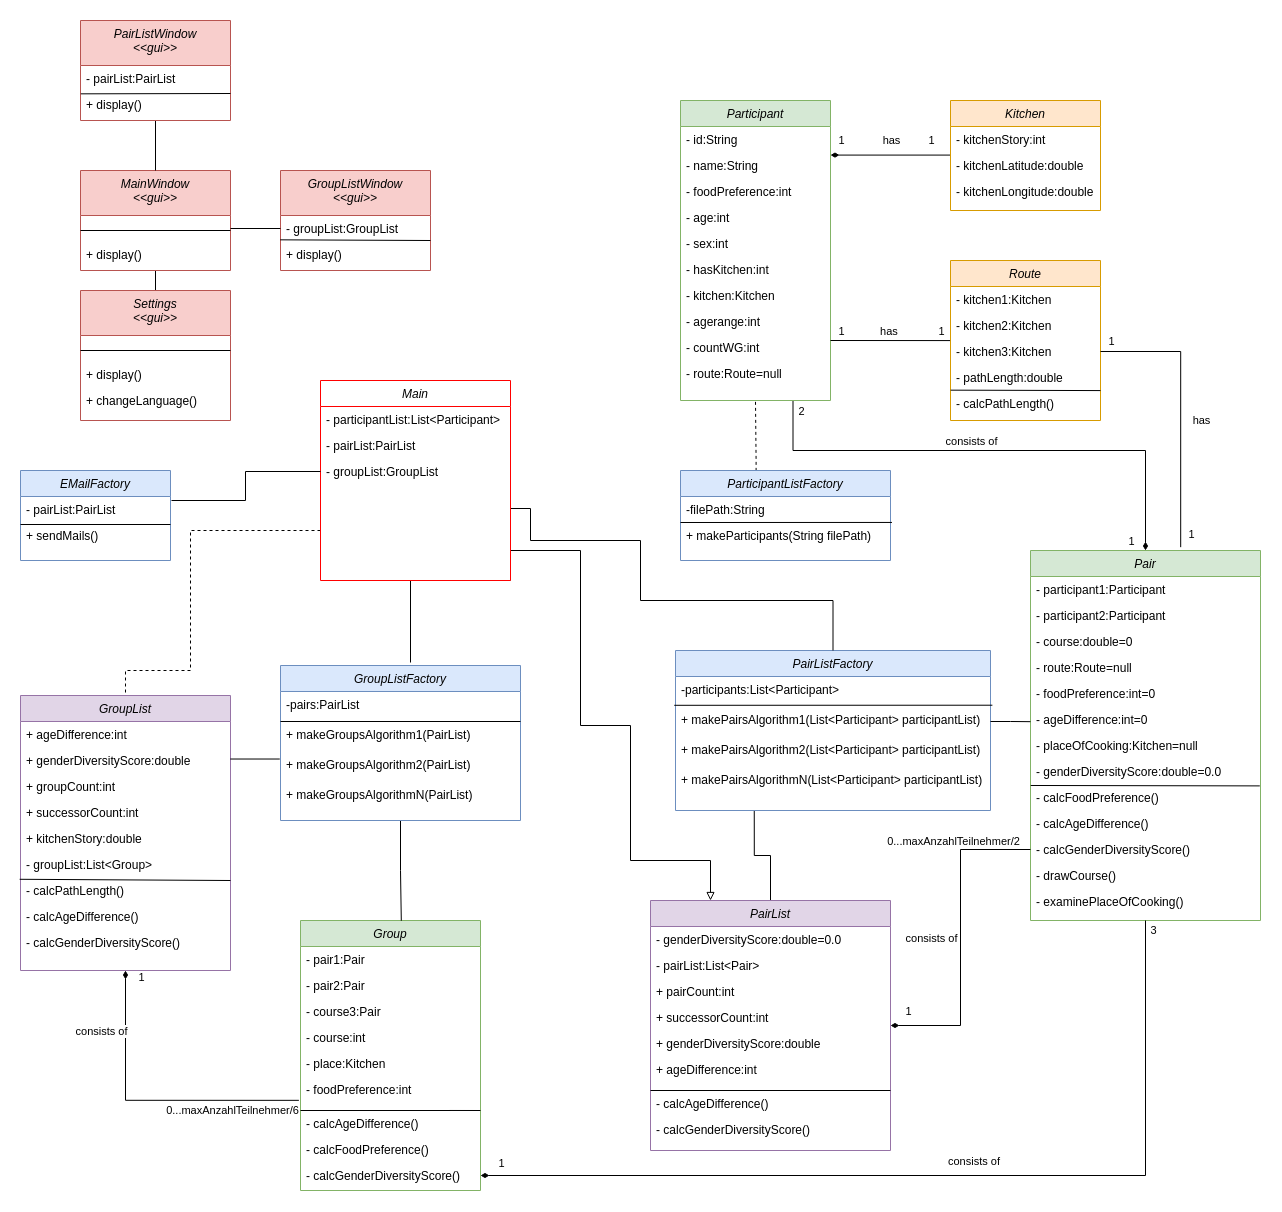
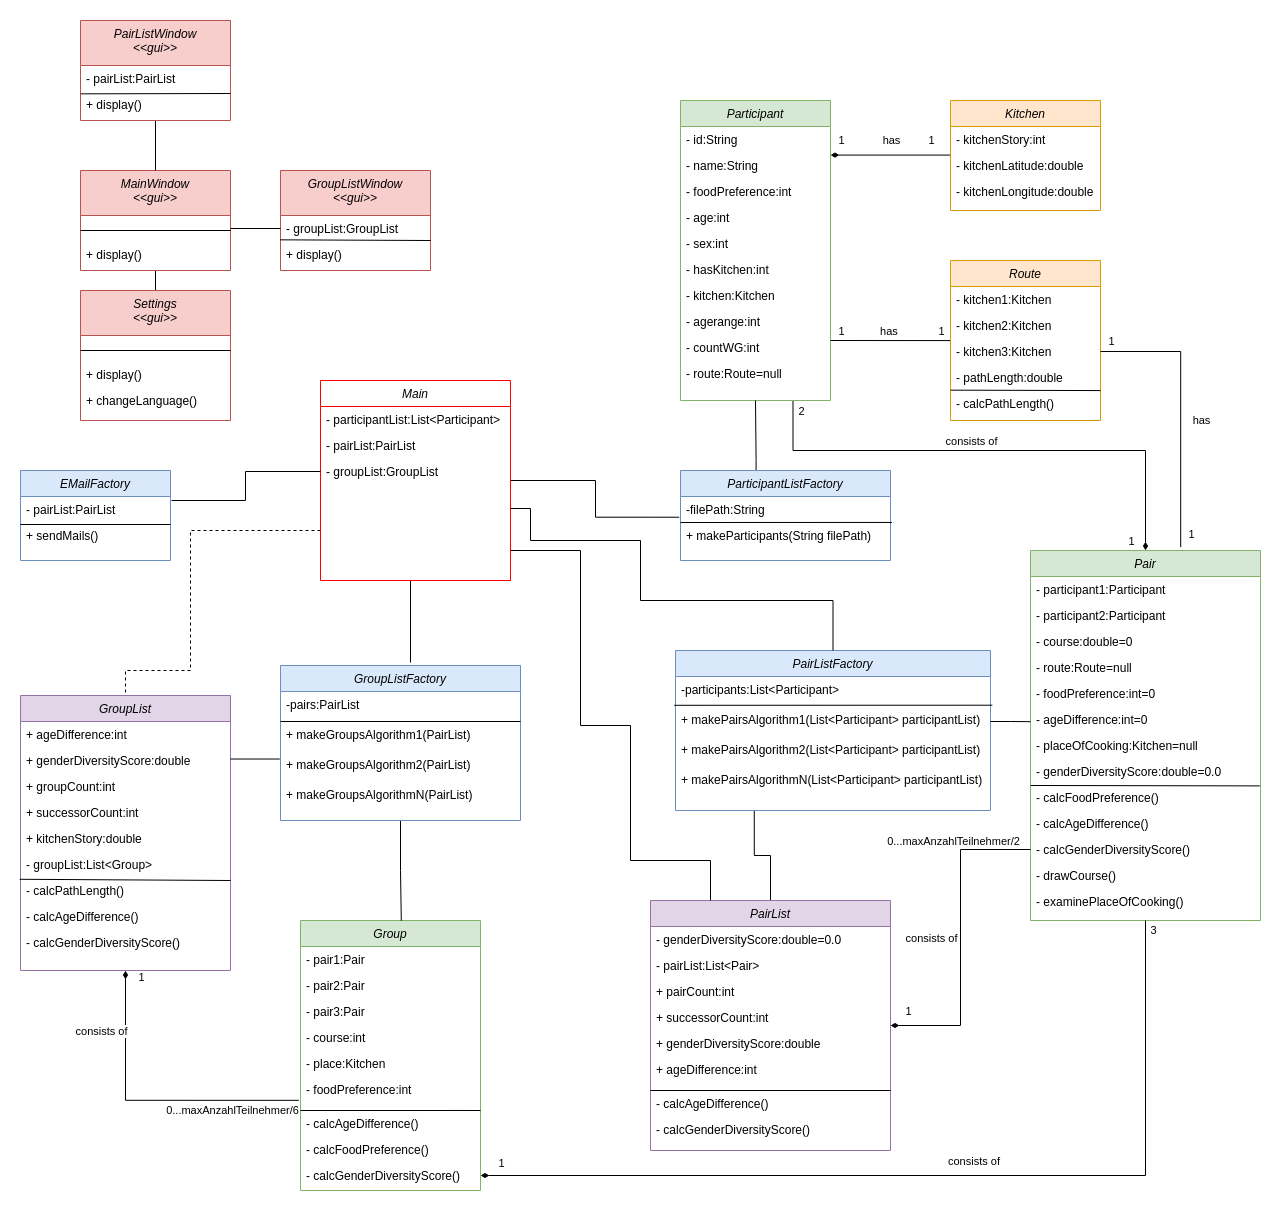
(756, 436) -> (756, 436)
none -> (596, 497)
(711, 891) -> (711, 894)
(348, 1012) -> (340, 1012)
